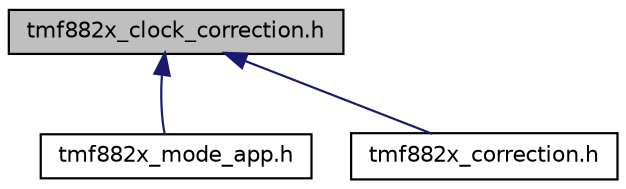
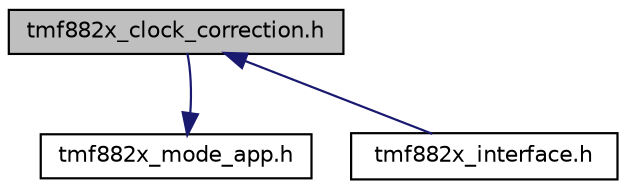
(162, 105) -> (191, 83)
(484, 156) -> (484, 156)
